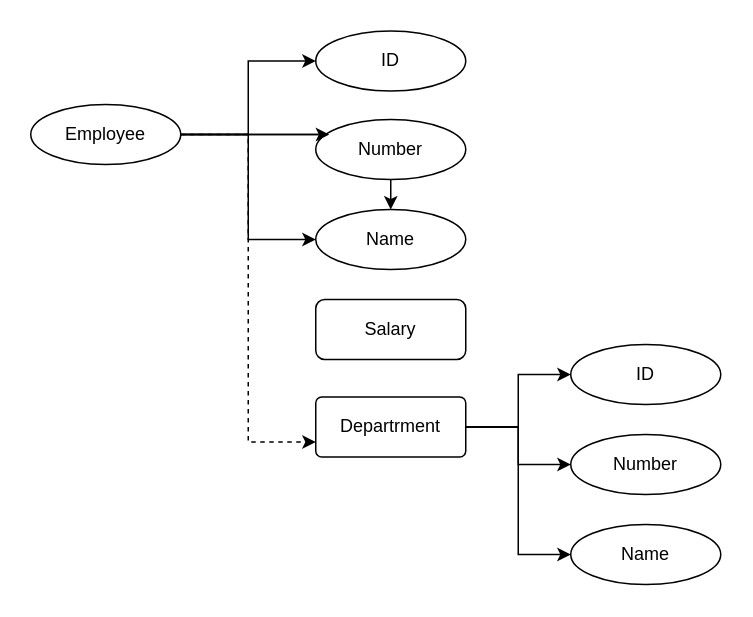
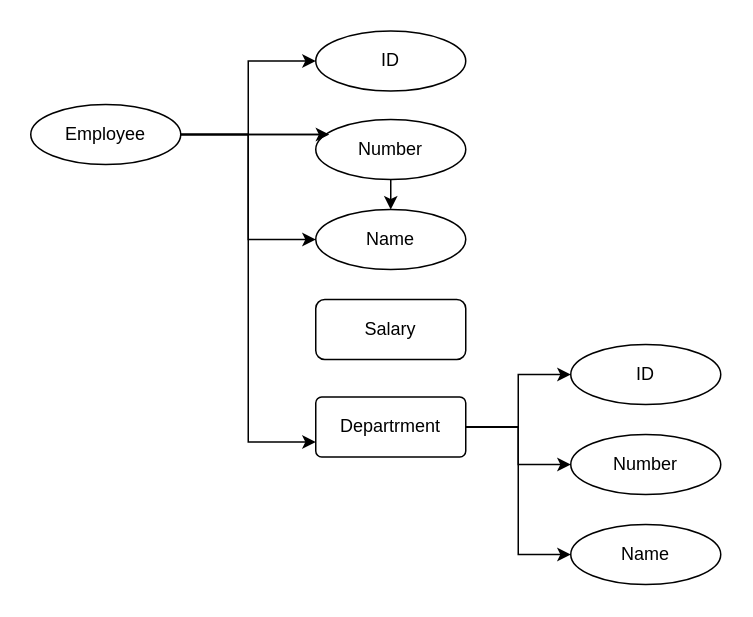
(248, 371) -> (248, 371)
